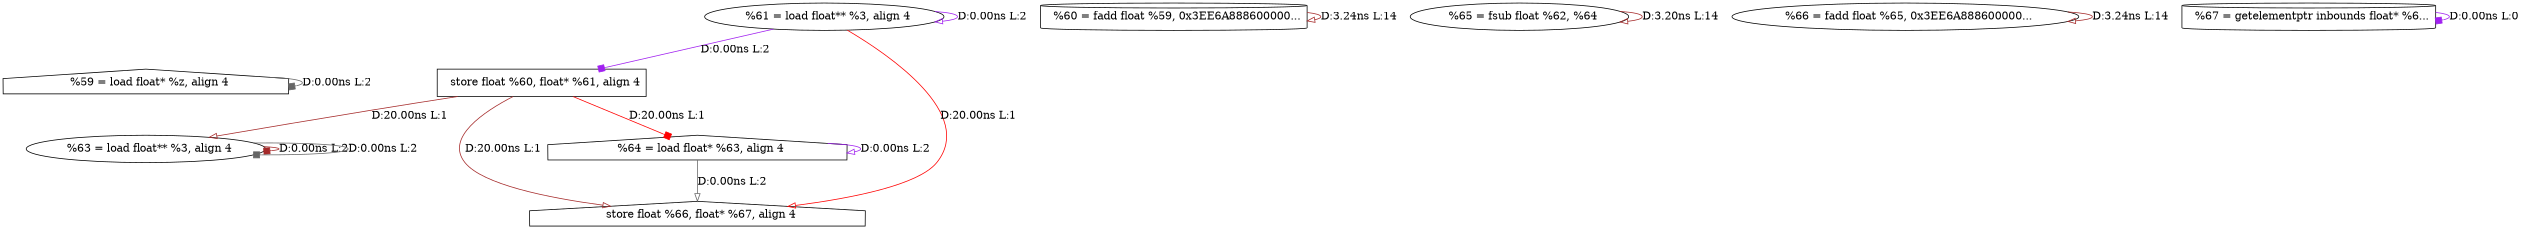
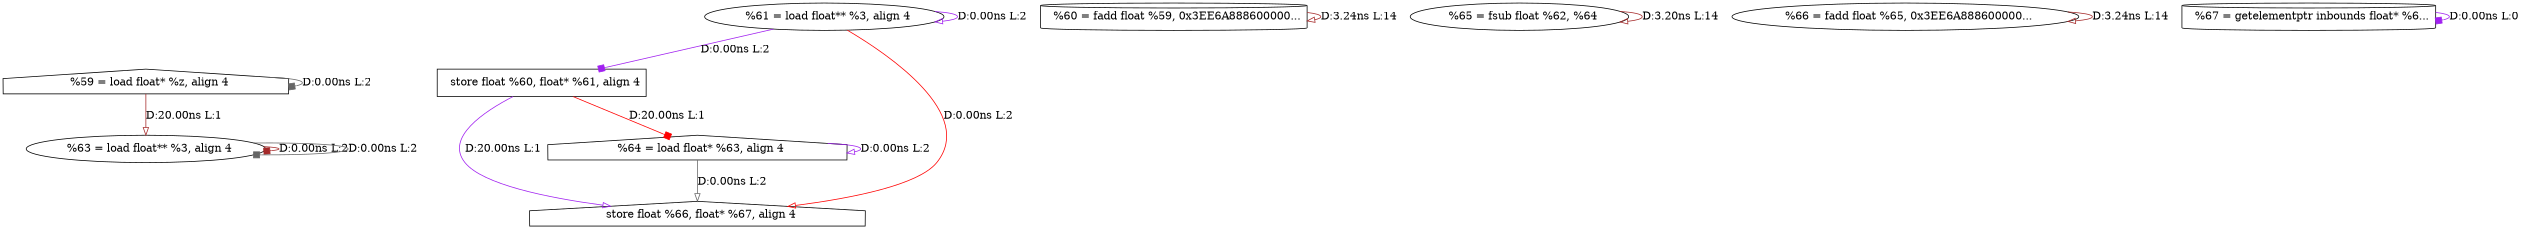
(337, 116) -> (146, 111)
(978, 116) -> (978, 116)
(487, 178) -> (487, 178)
